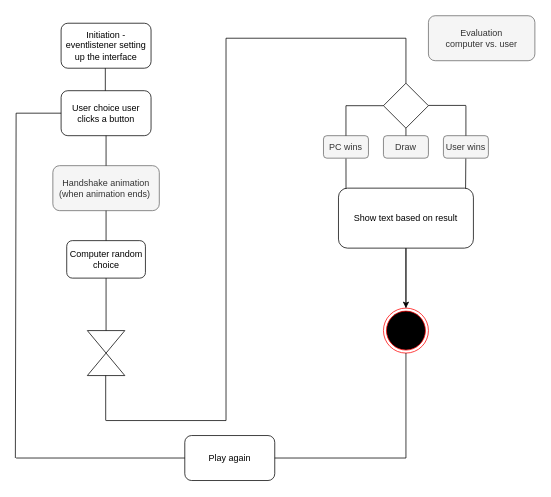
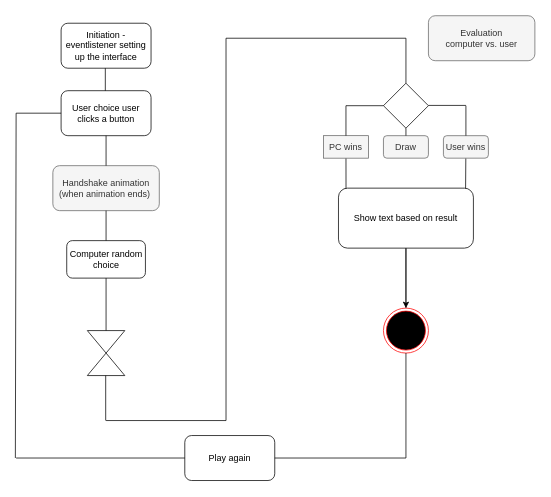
(346, 147) -> (346, 147)
